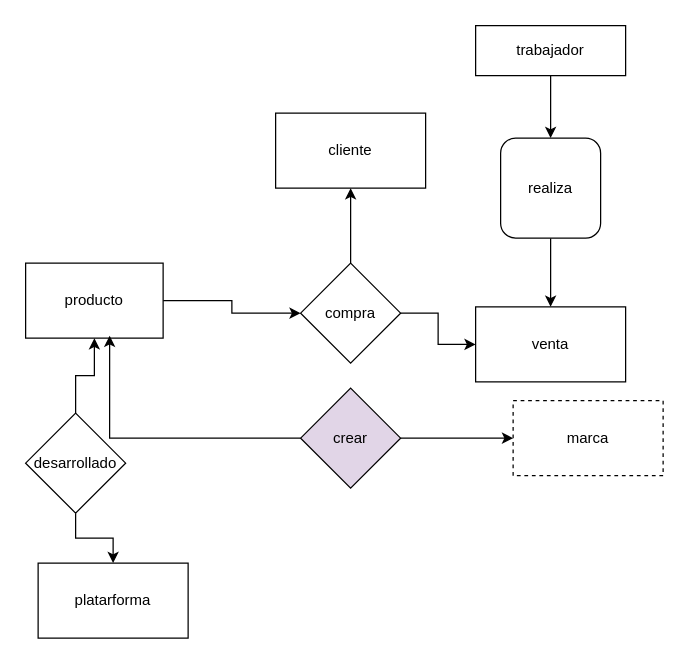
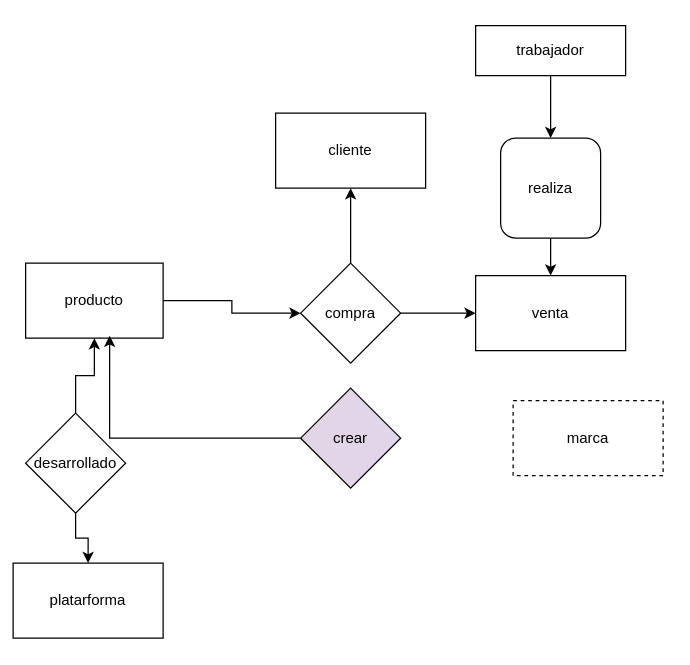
(551, 344) -> (551, 313)
(453, 438) -> none
(113, 601) -> (88, 601)
